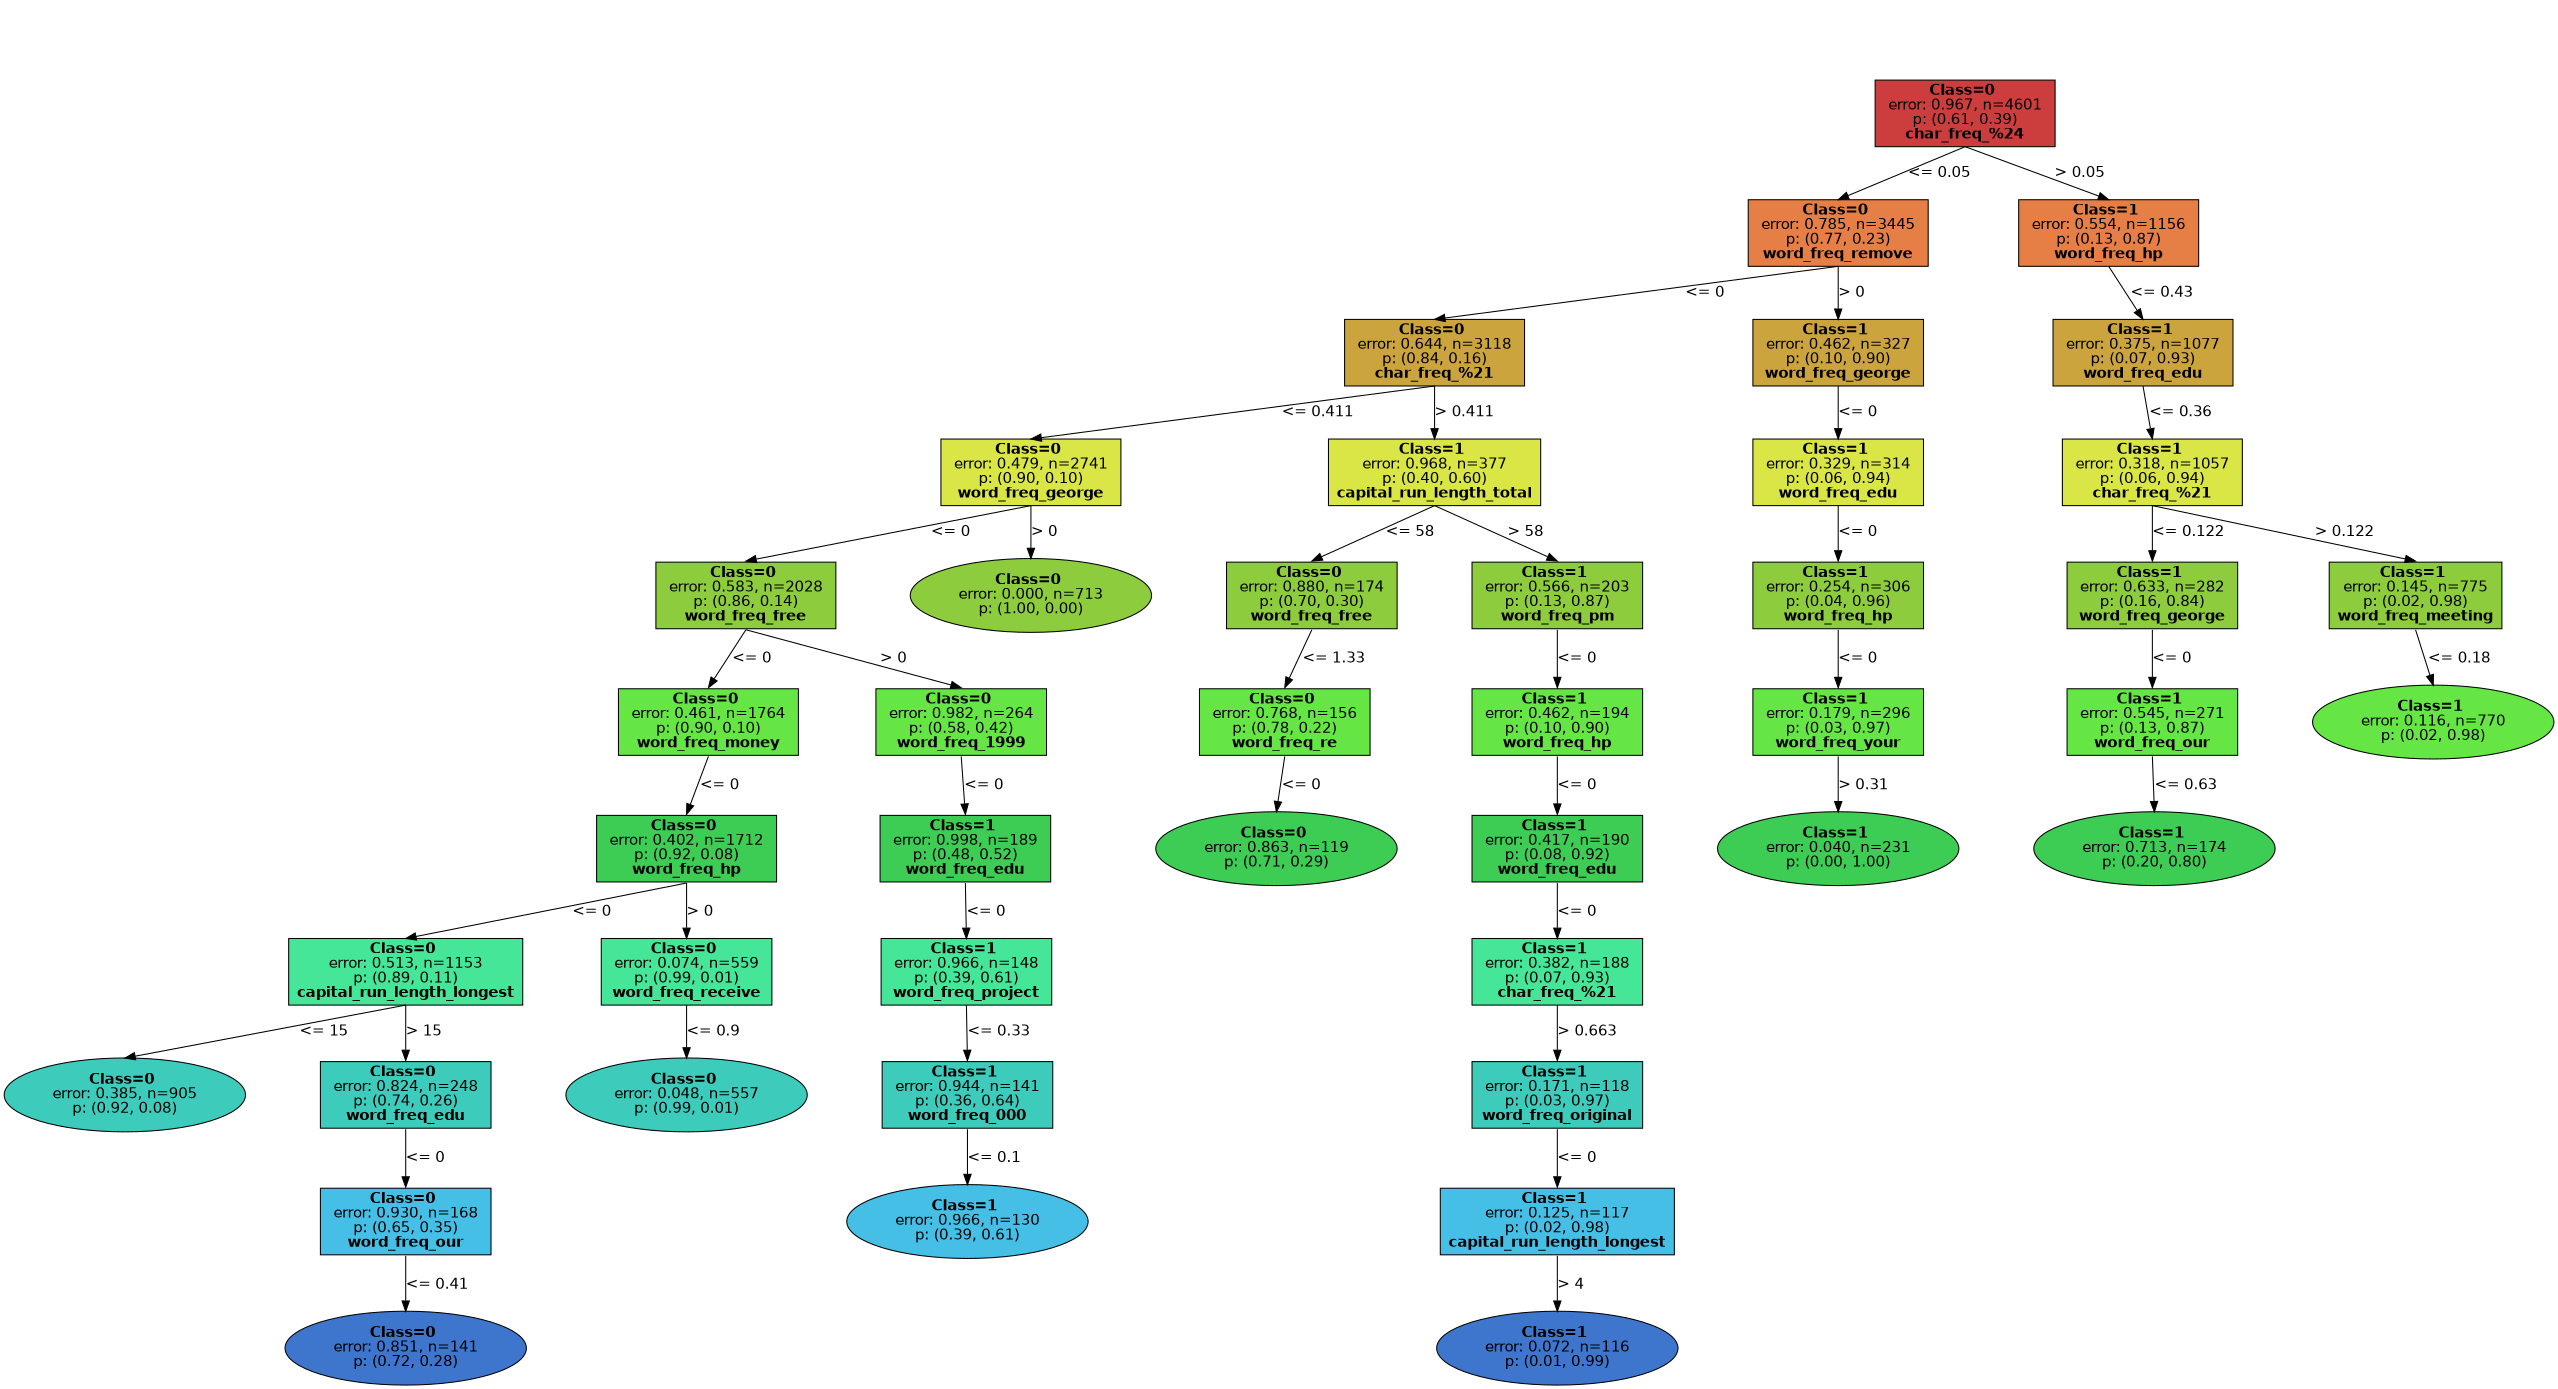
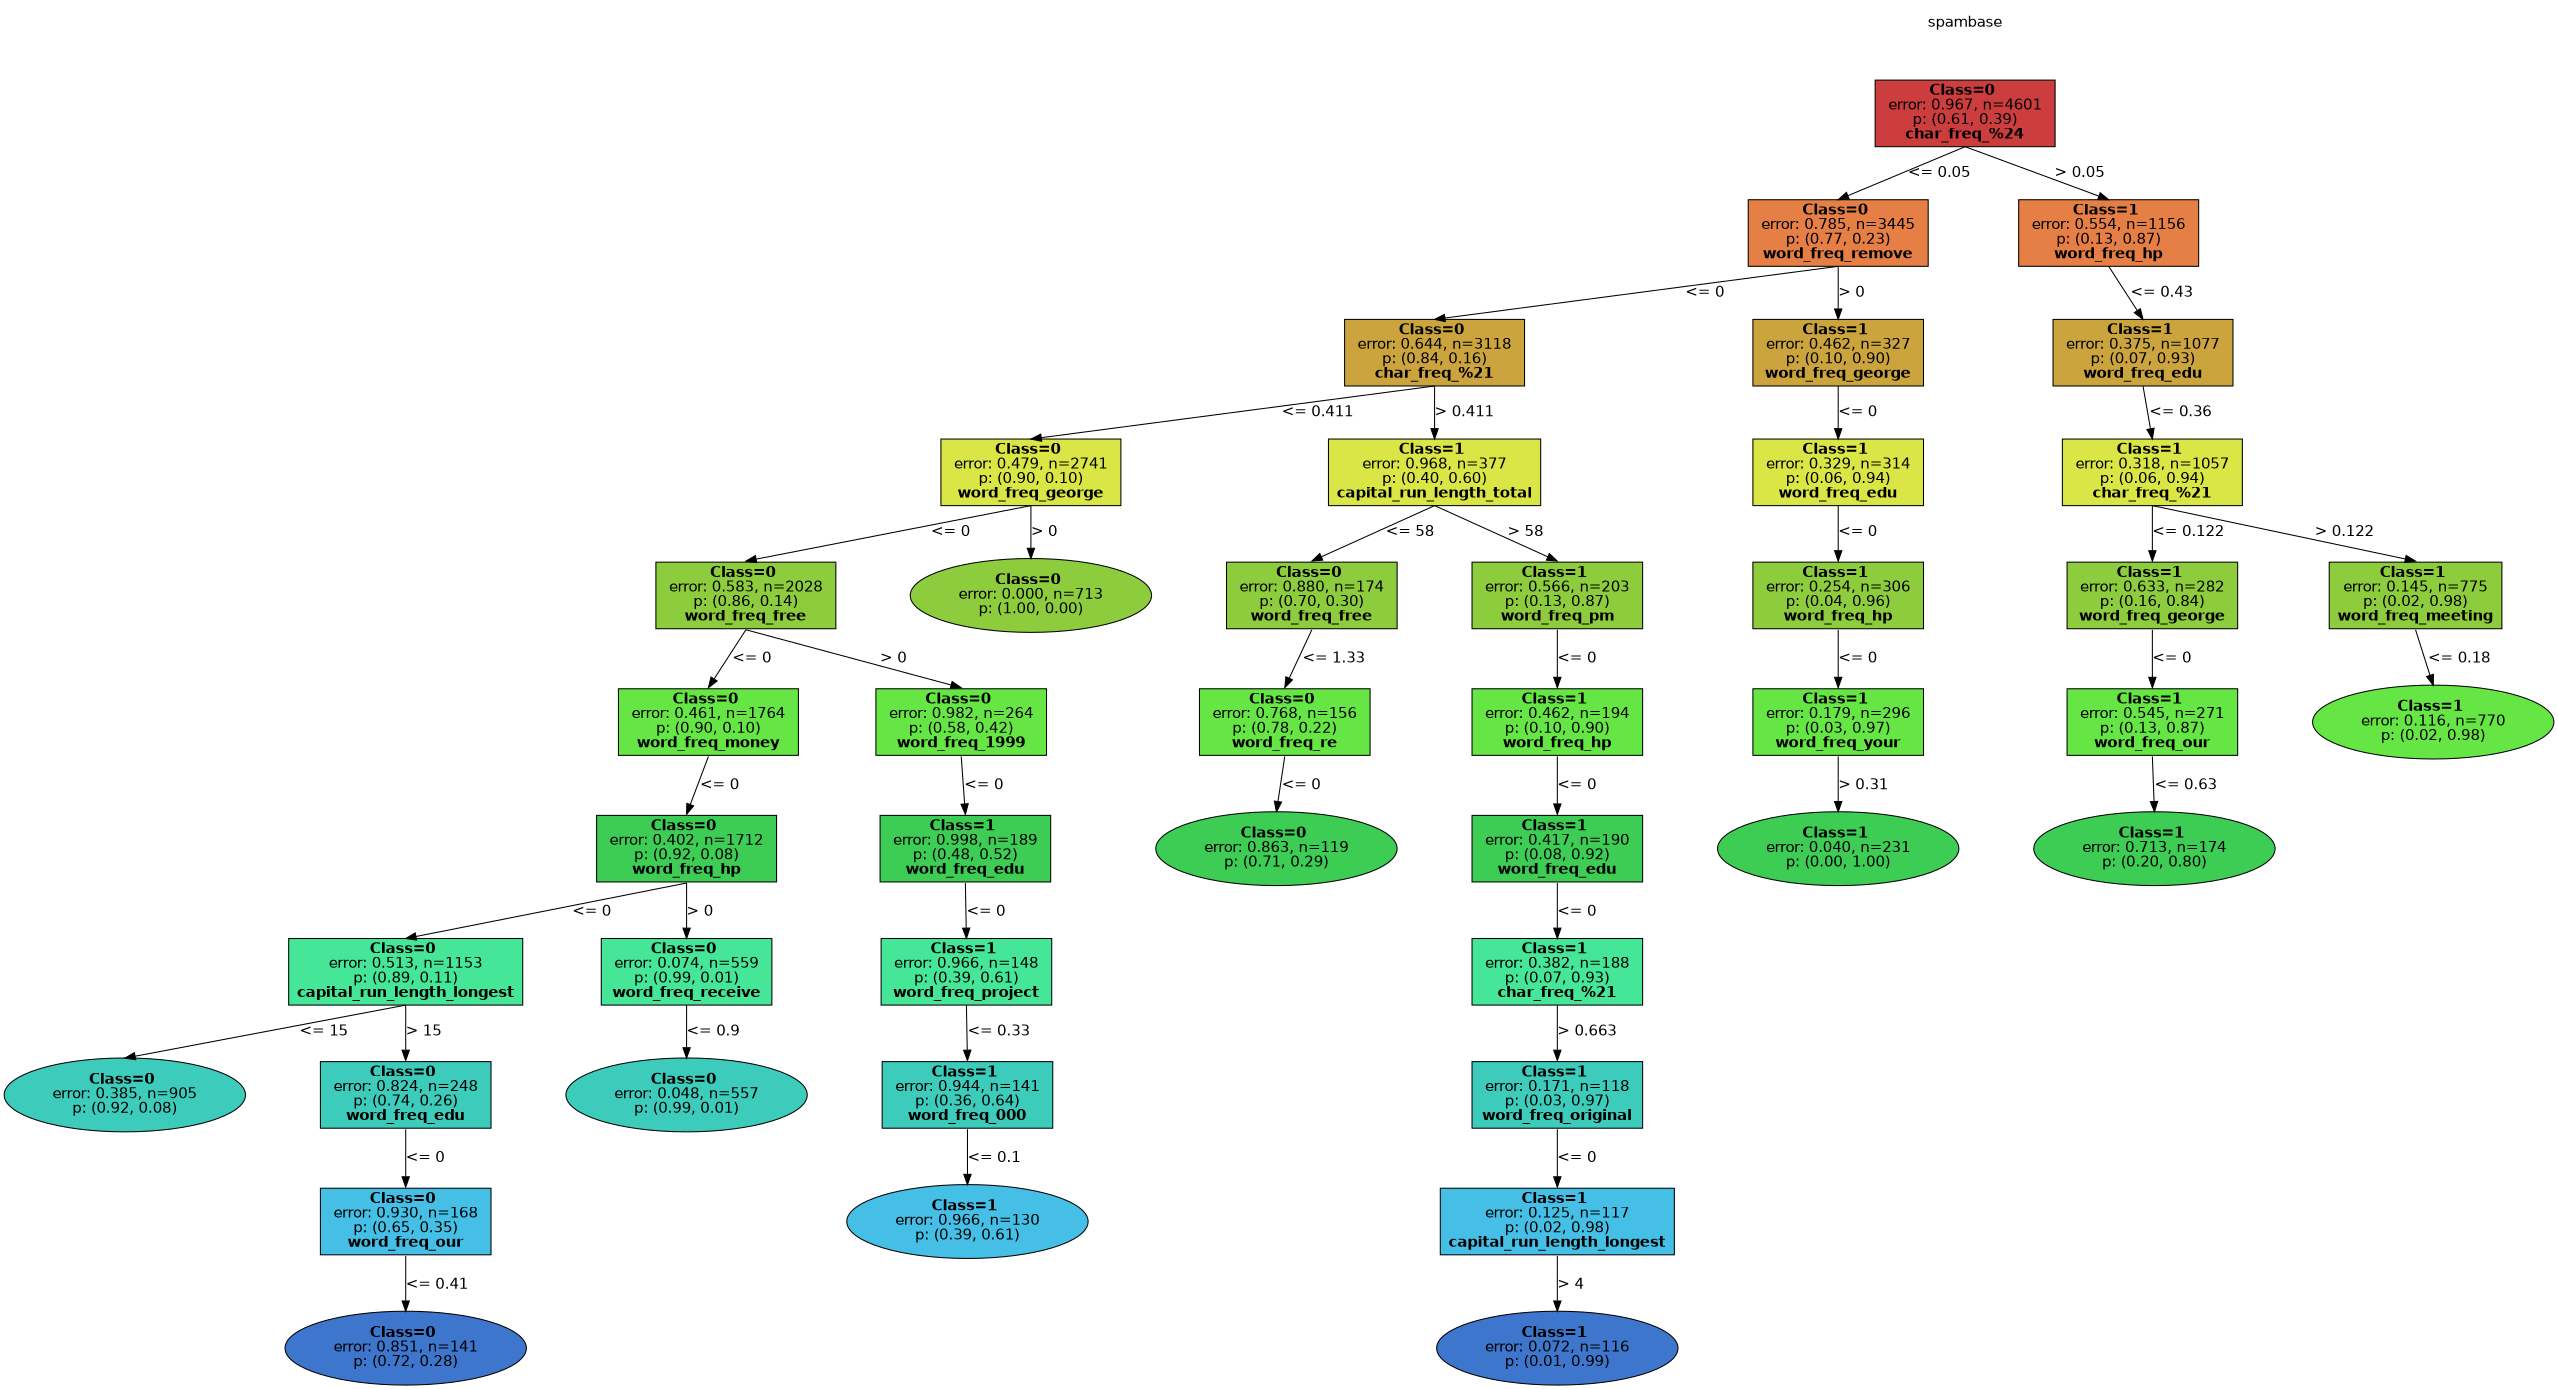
none -> (1965, 23)
